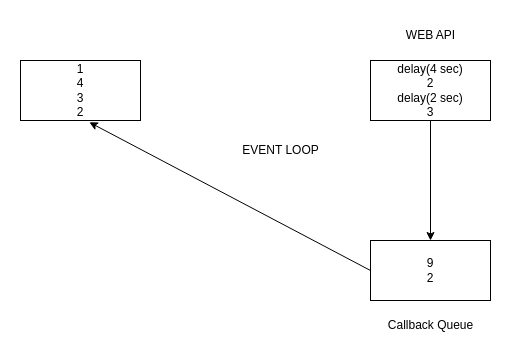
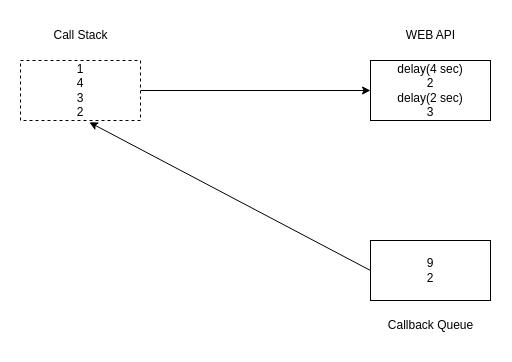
none -> (81, 36)
(81, 91) -> (81, 91)
none -> (252, 91)
(281, 151) -> none
(431, 177) -> none
